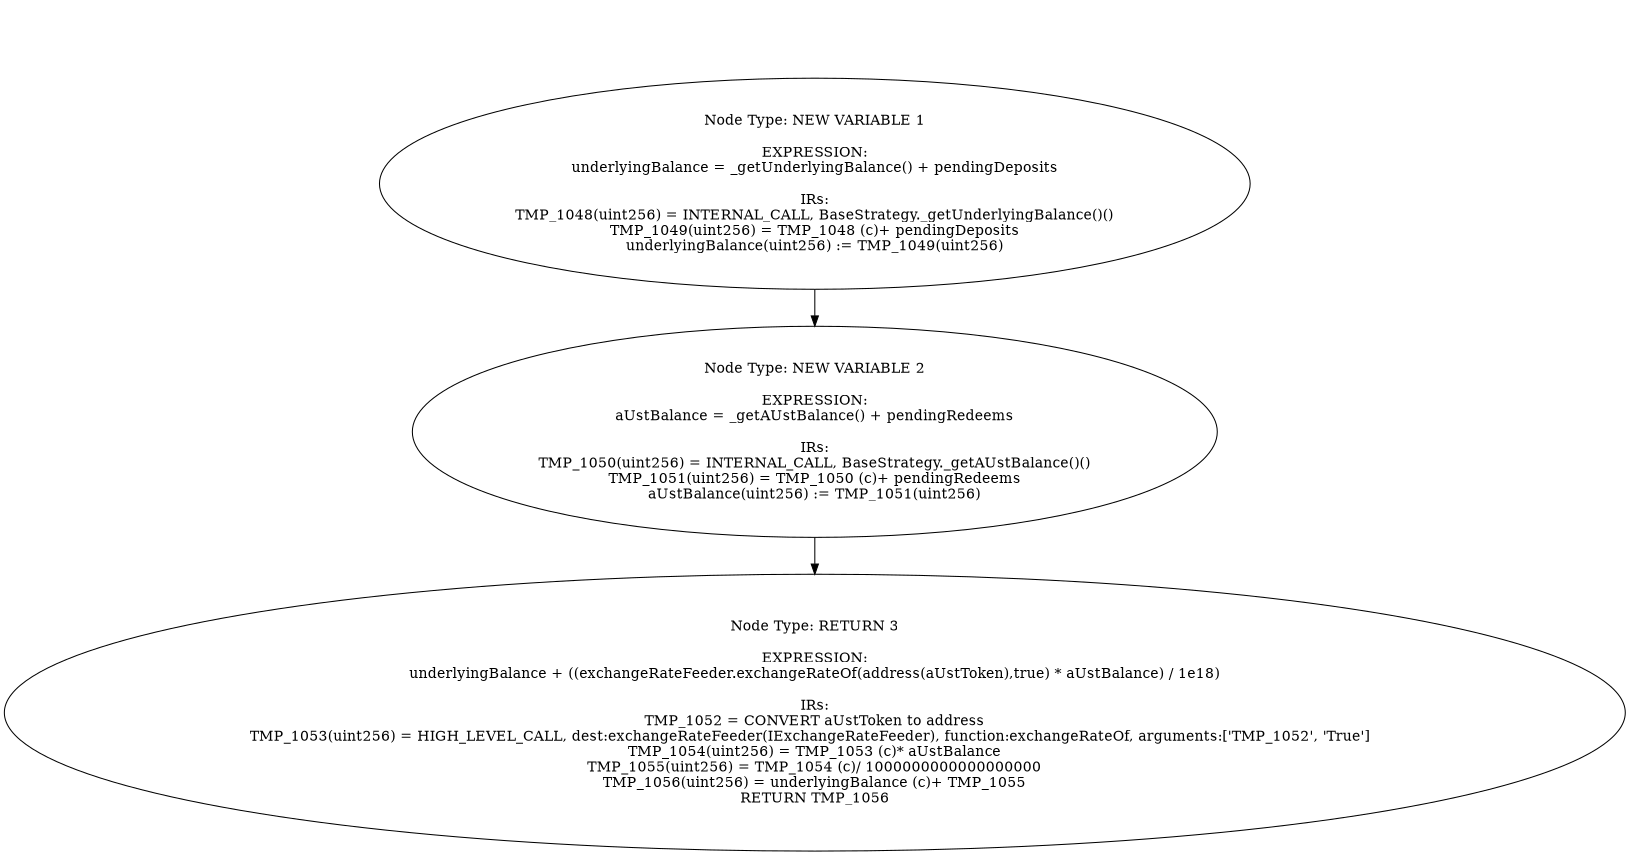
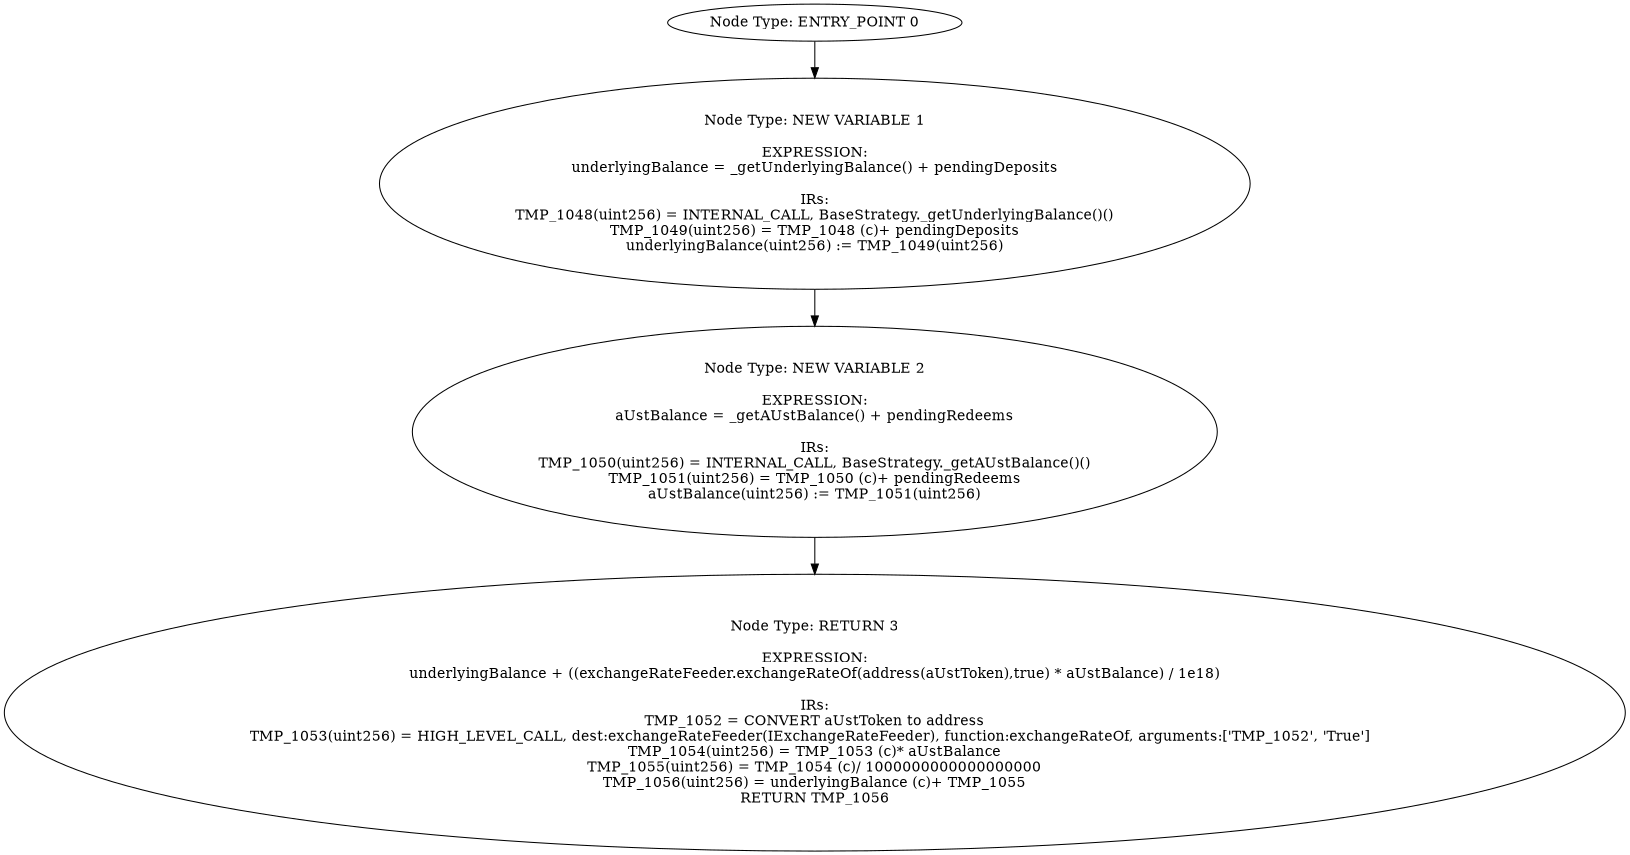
none -> (815, 23)
